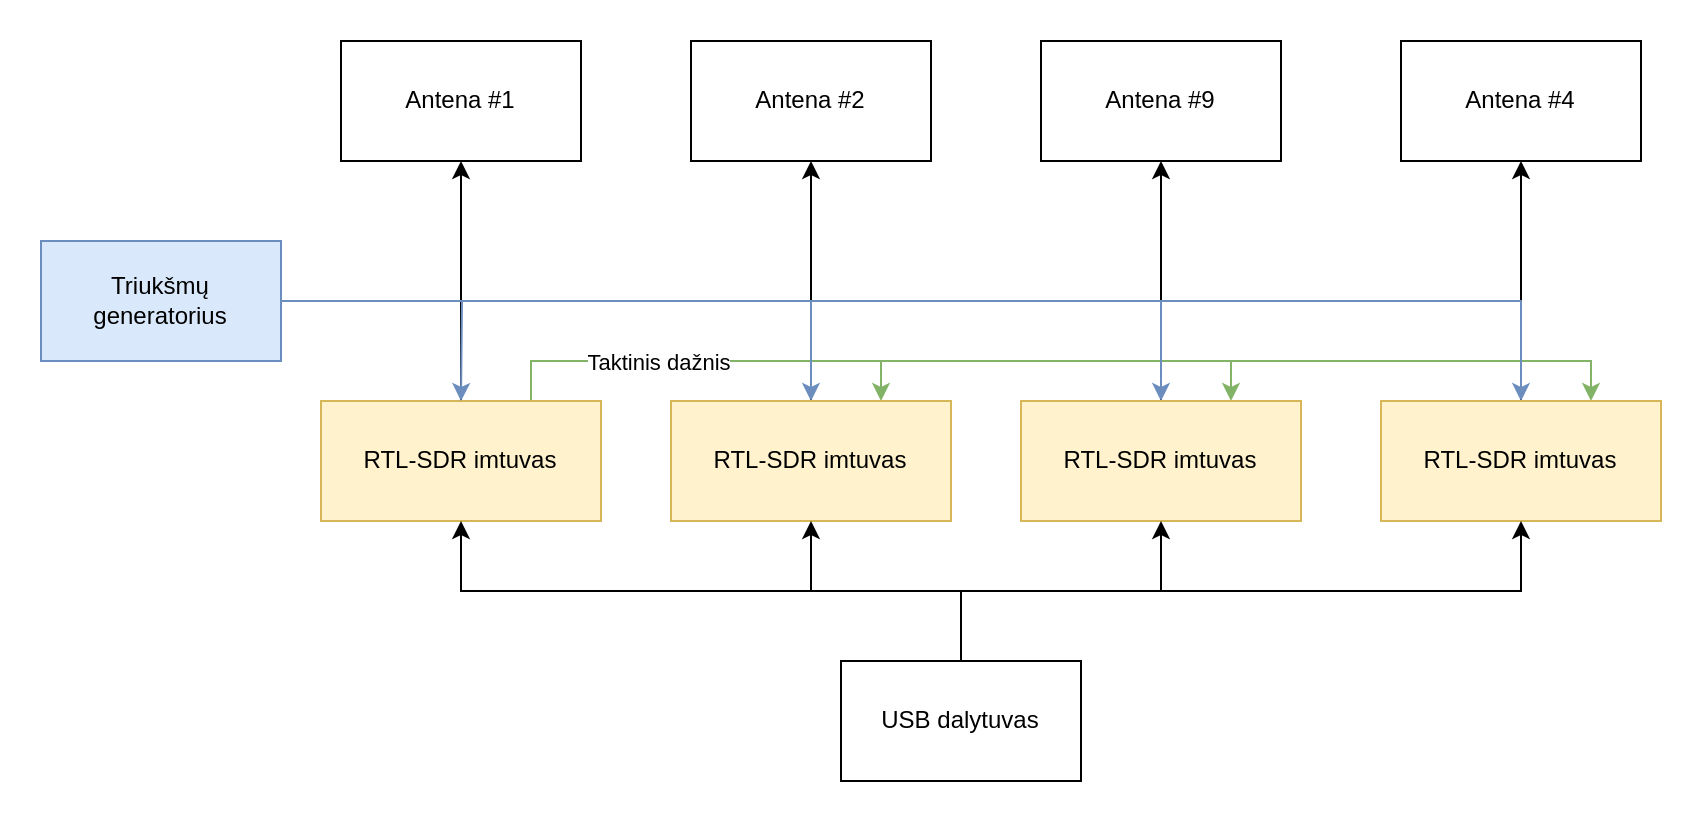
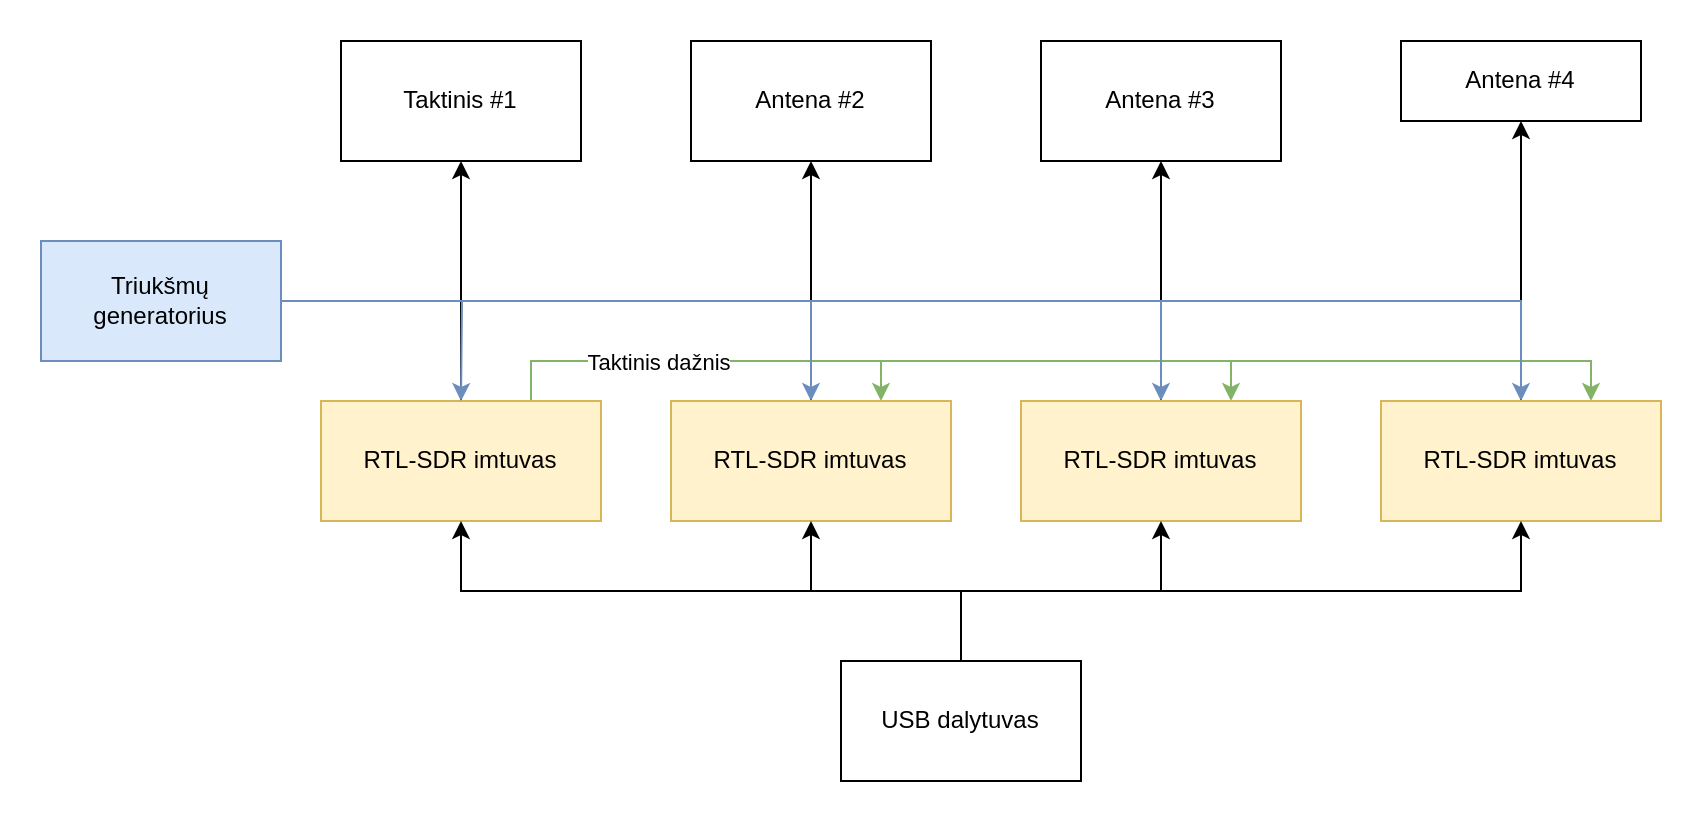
(461, 101) -> (461, 101)
(1161, 101) -> (1161, 101)
(1521, 101) -> (1521, 81)
